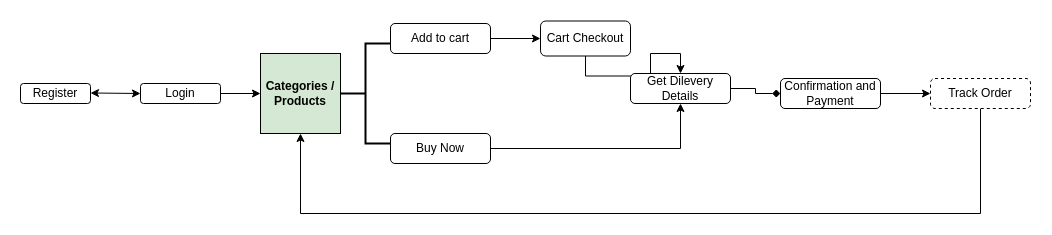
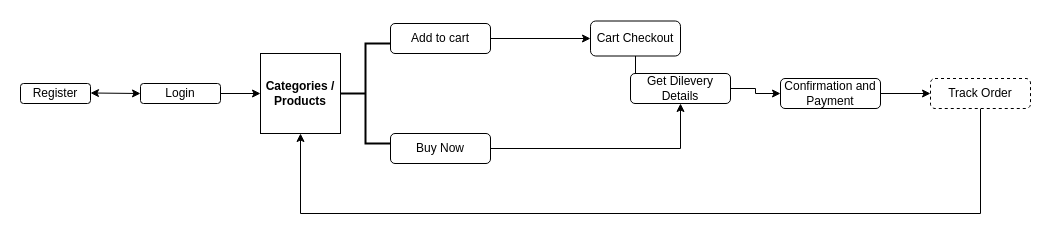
(586, 39) -> (636, 39)
(301, 94) -> (301, 94)
(771, 94) -> (772, 94)
